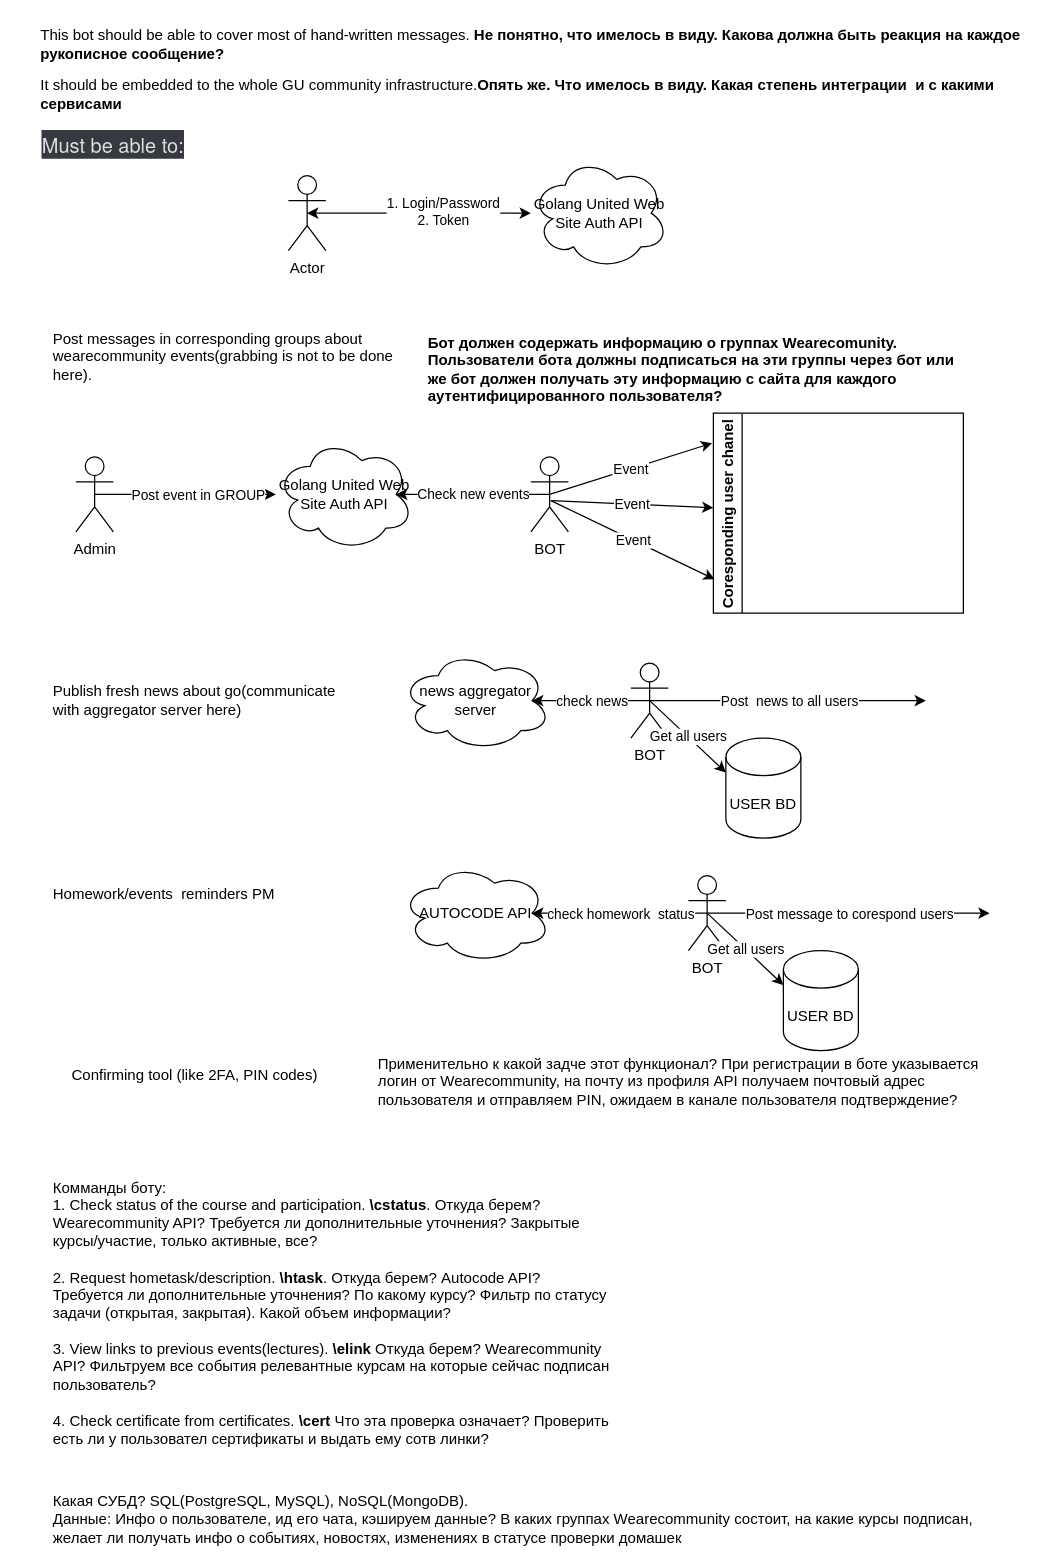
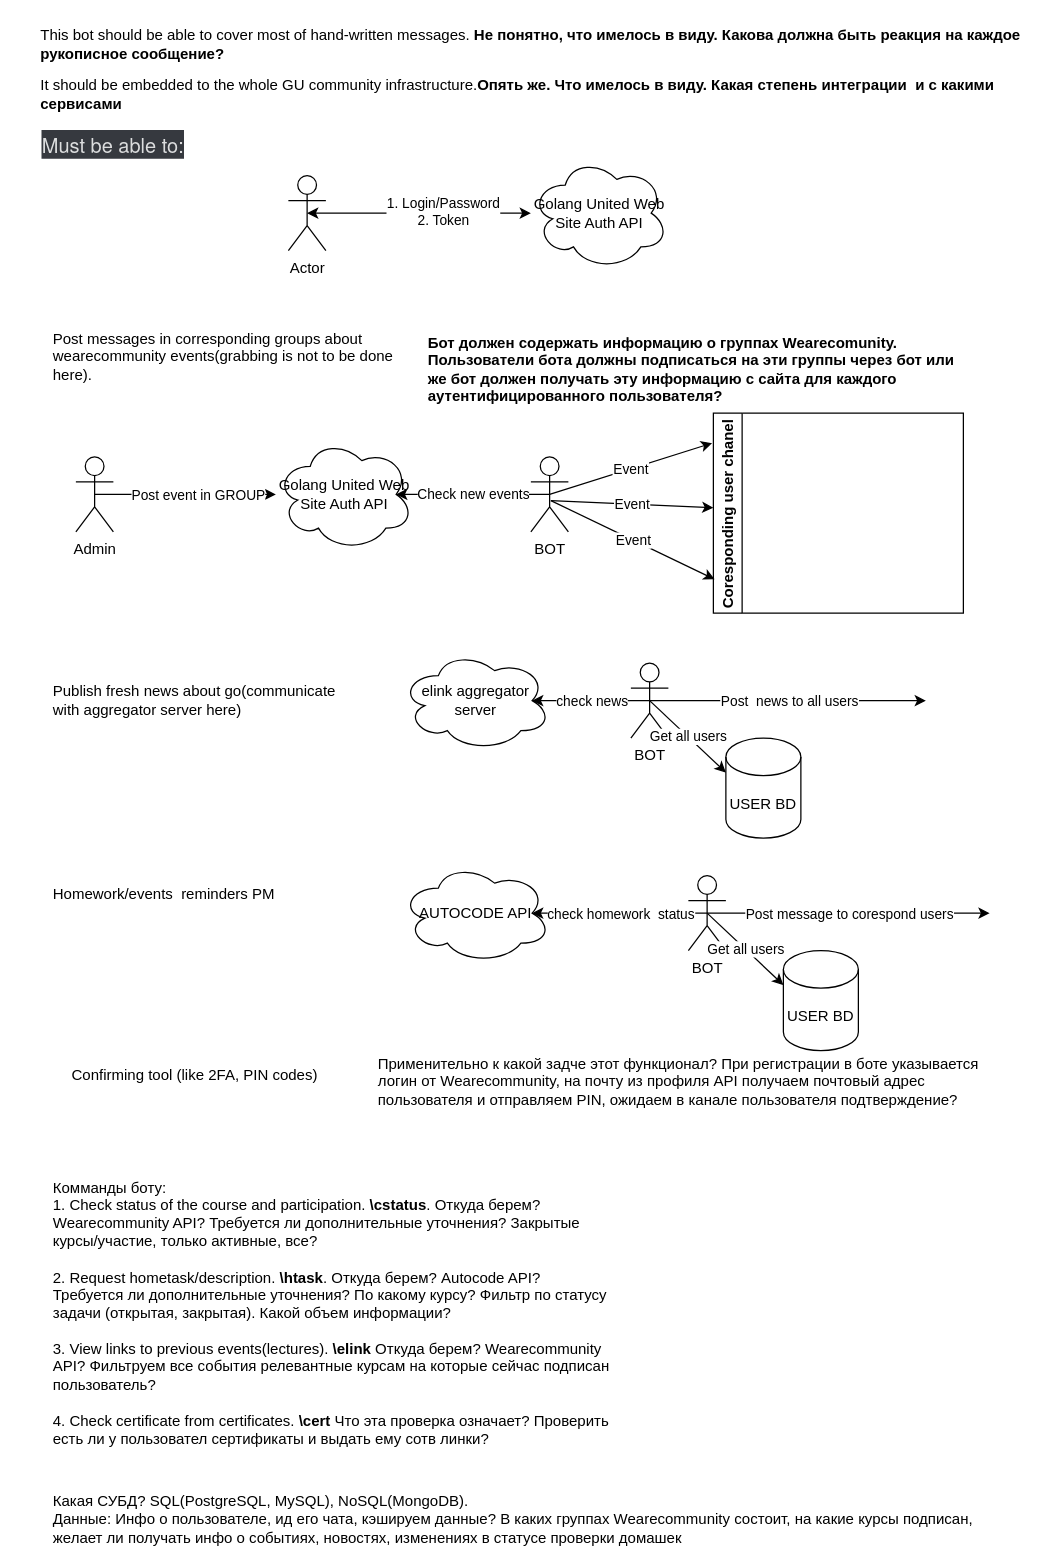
(476, 701) -> (476, 701)
